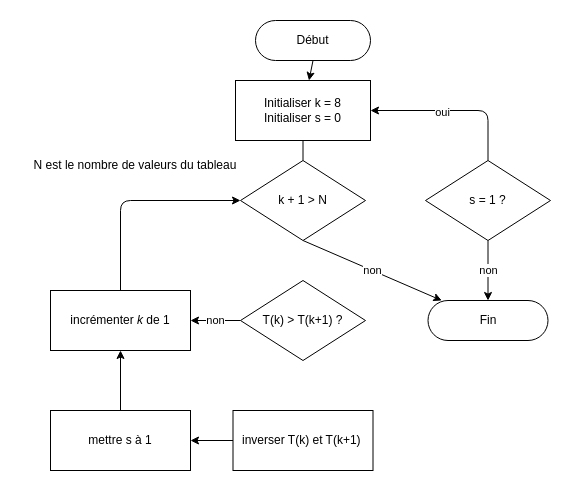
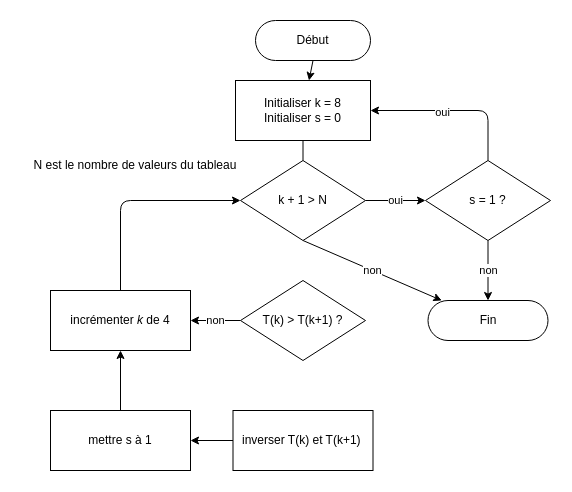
none -> (392, 201)
(121, 321) -> (121, 321)
